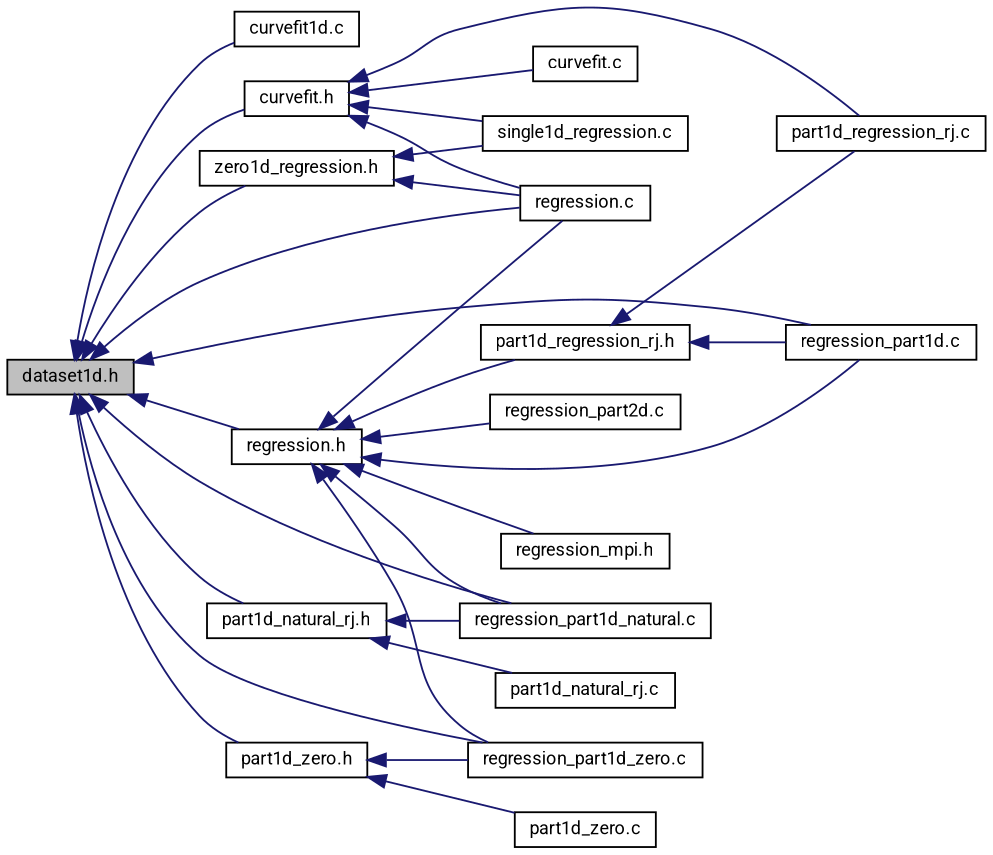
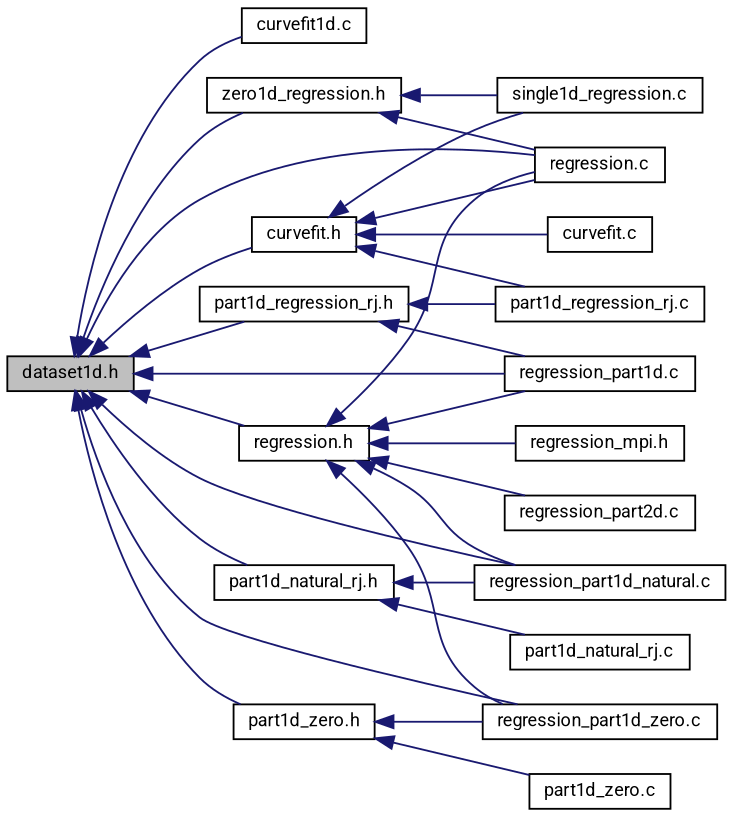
(432, 387) -> (196, 336)
